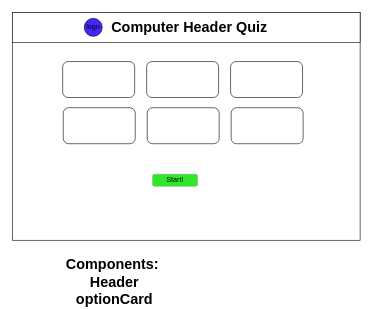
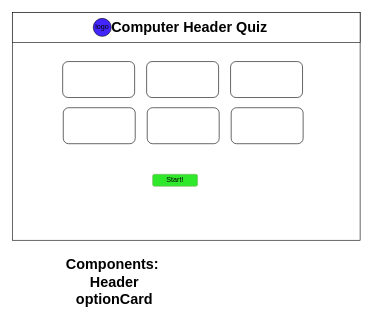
(93, 27) -> (102, 27)
